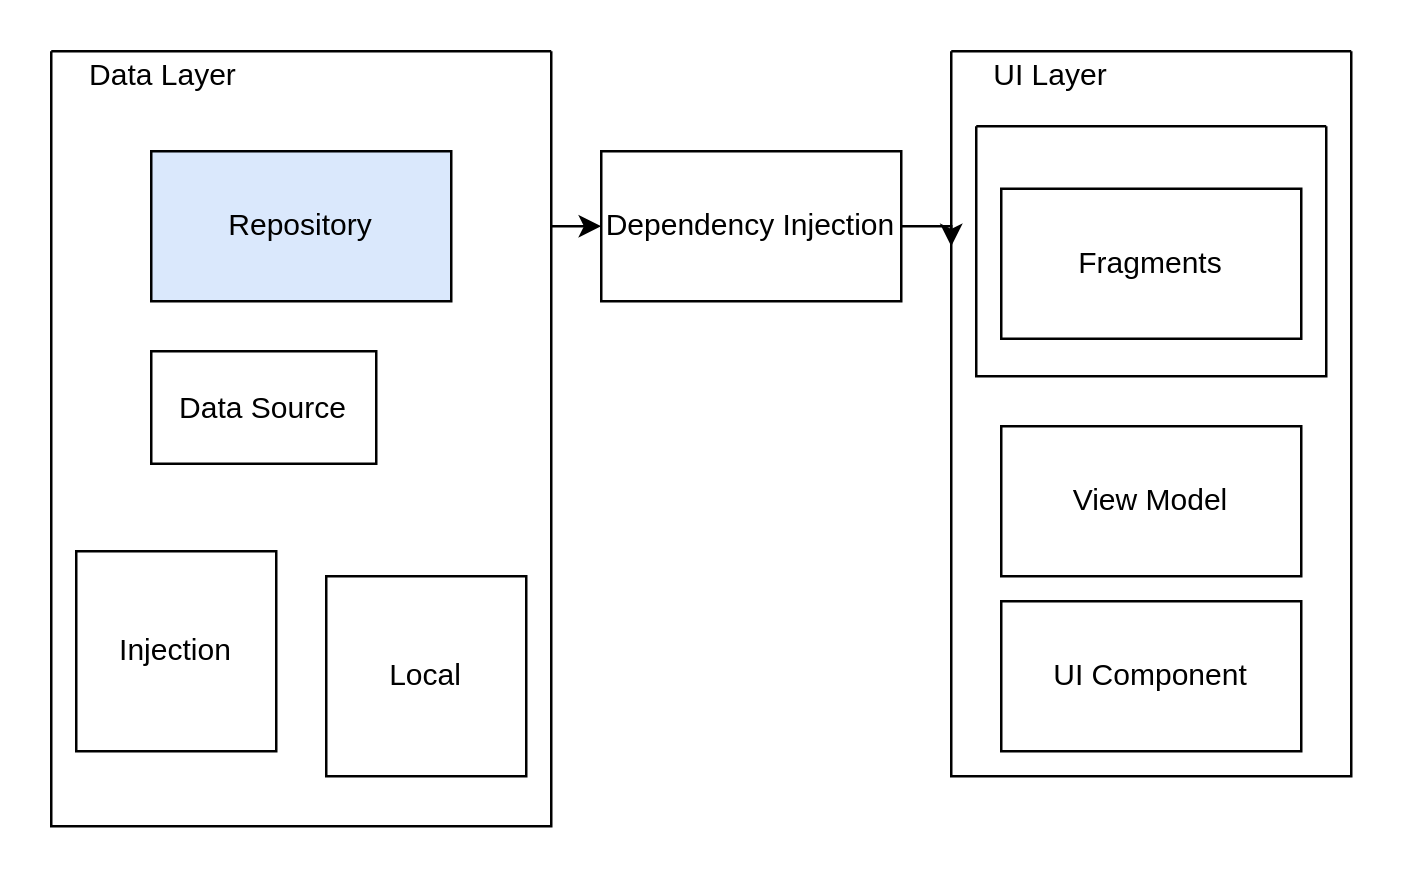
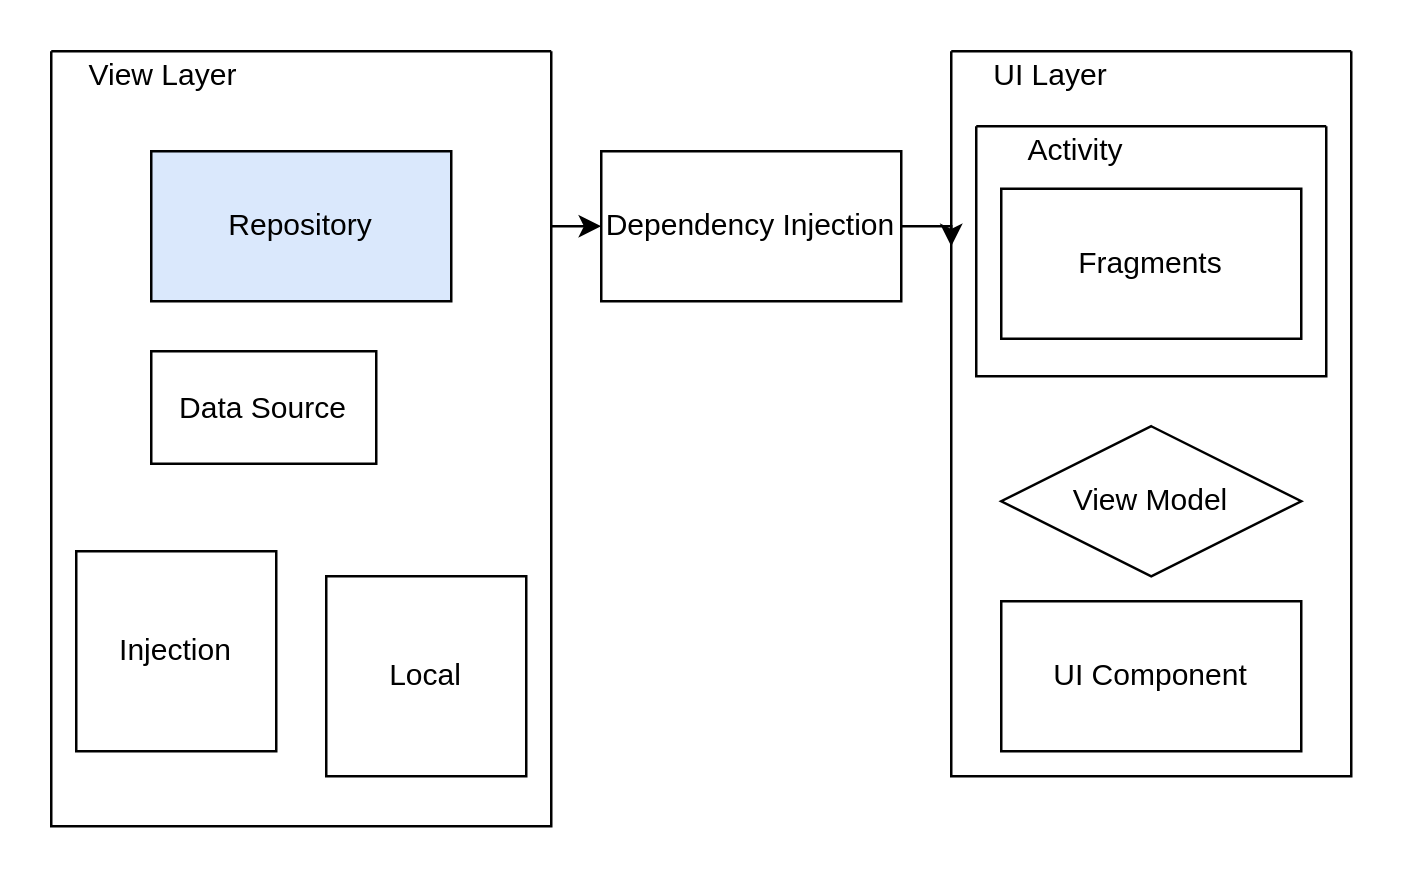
(164, 76) -> (164, 76)
none -> (1076, 151)
(1151, 501) -> (1151, 501)
